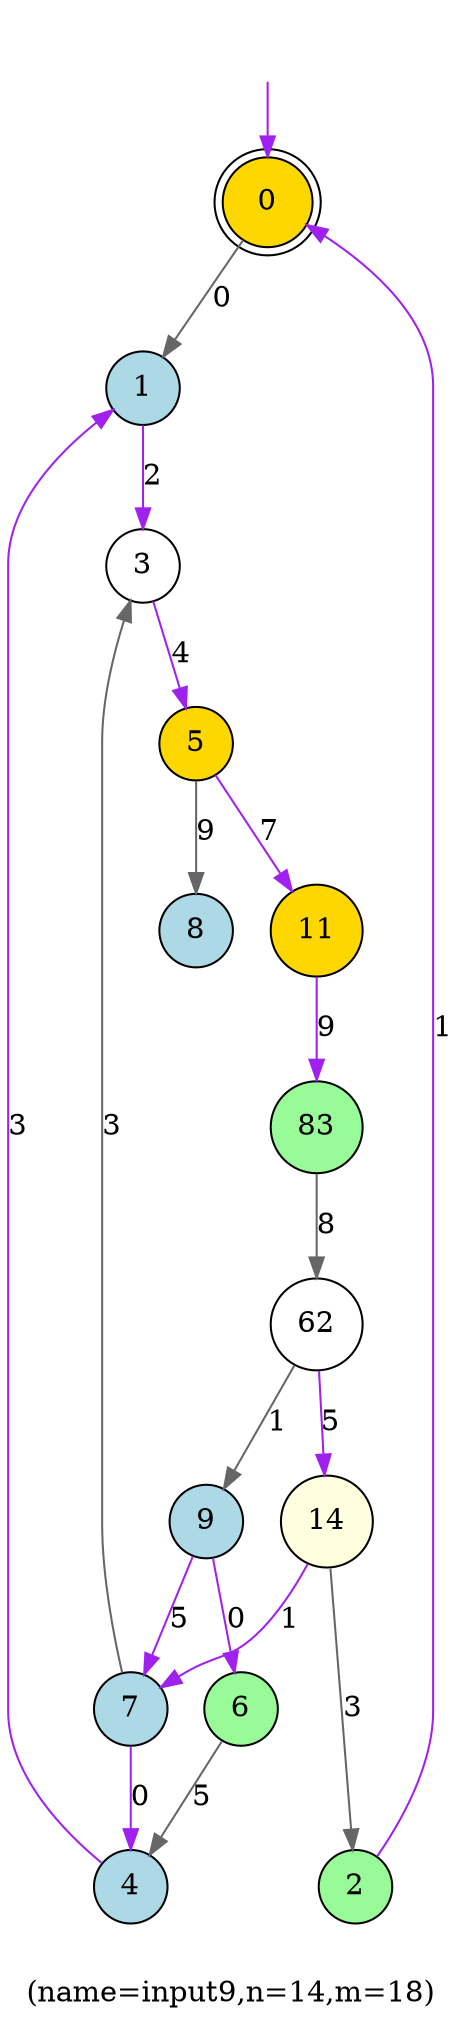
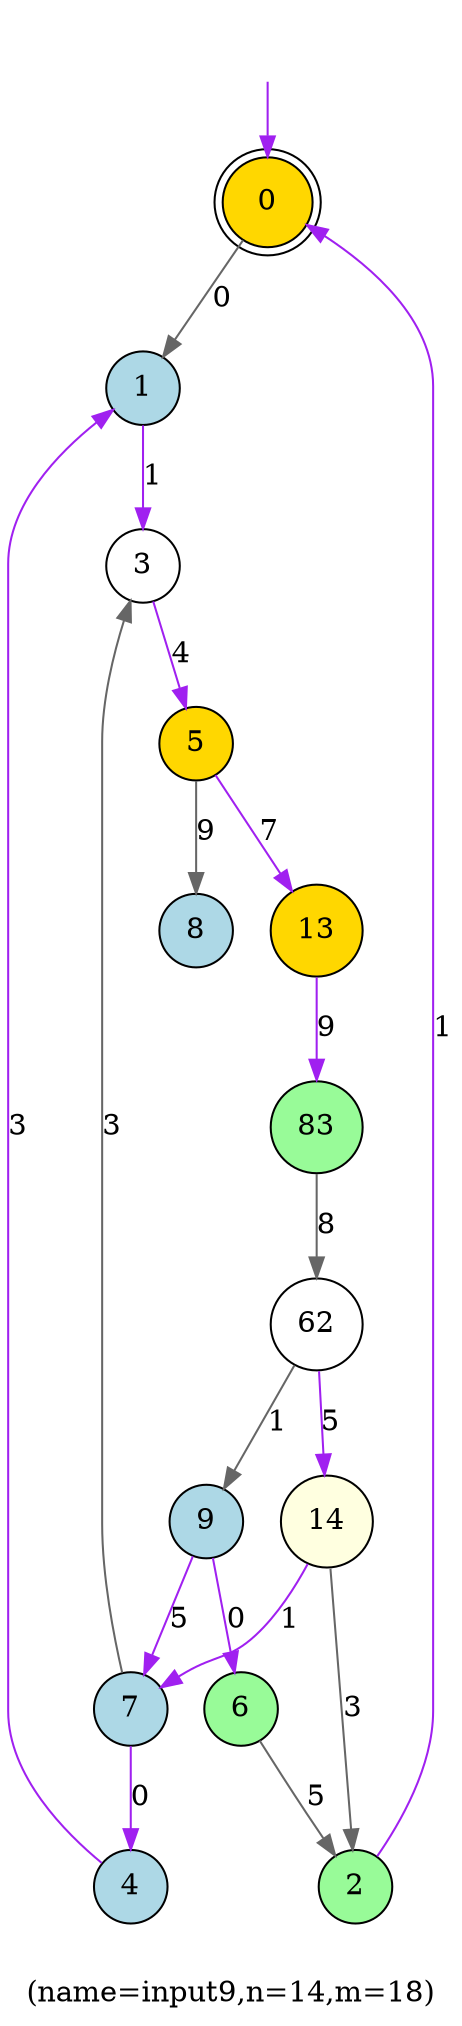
(153, 477) -> (153, 477)
(317, 931) -> (317, 931)
(191, 1789) -> (291, 1790)
